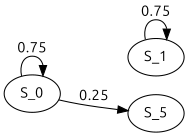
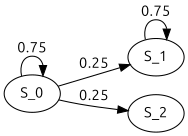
none -> (89, 77)
(156, 113) -> (156, 113)
